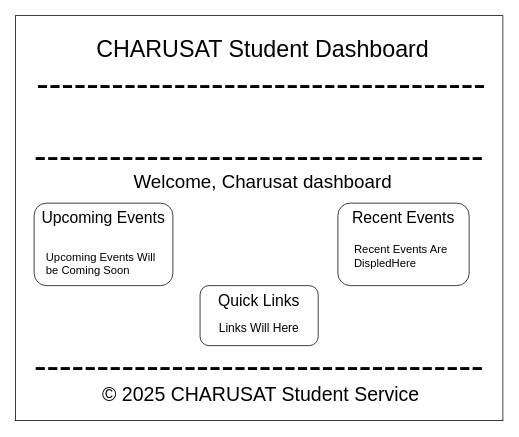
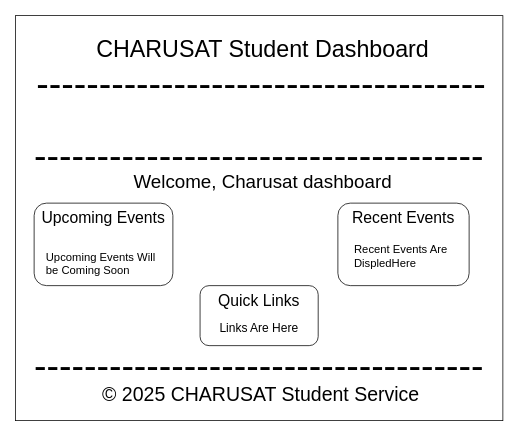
(259, 335) -> (259, 335)
